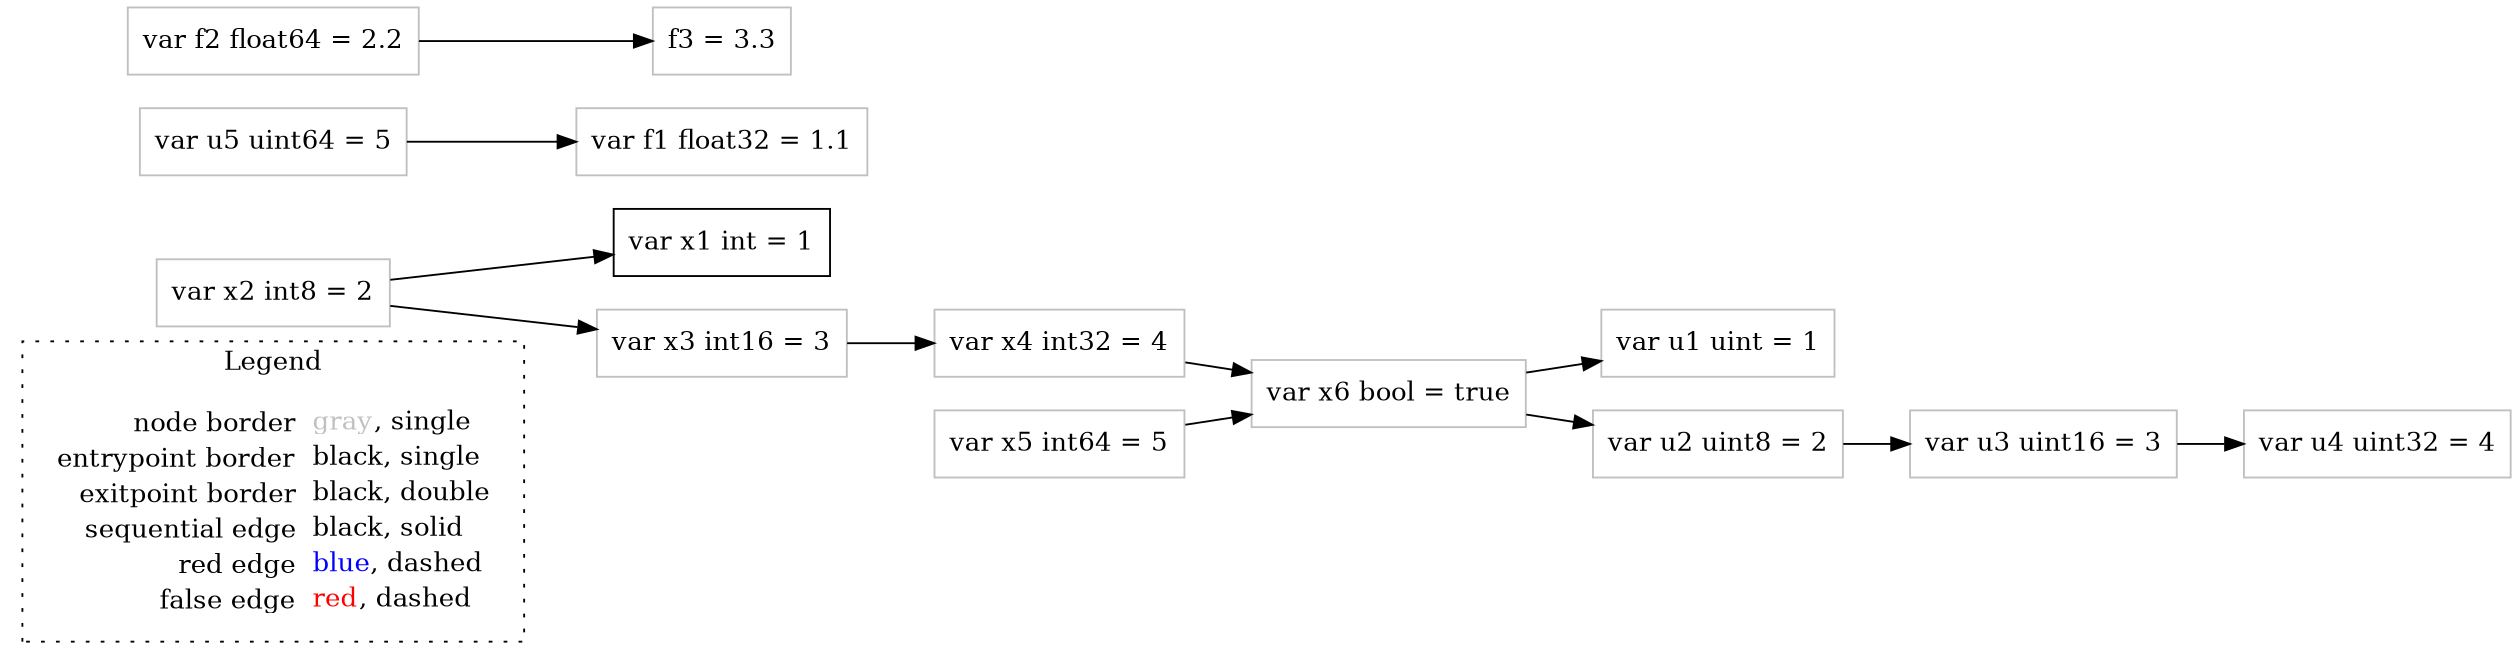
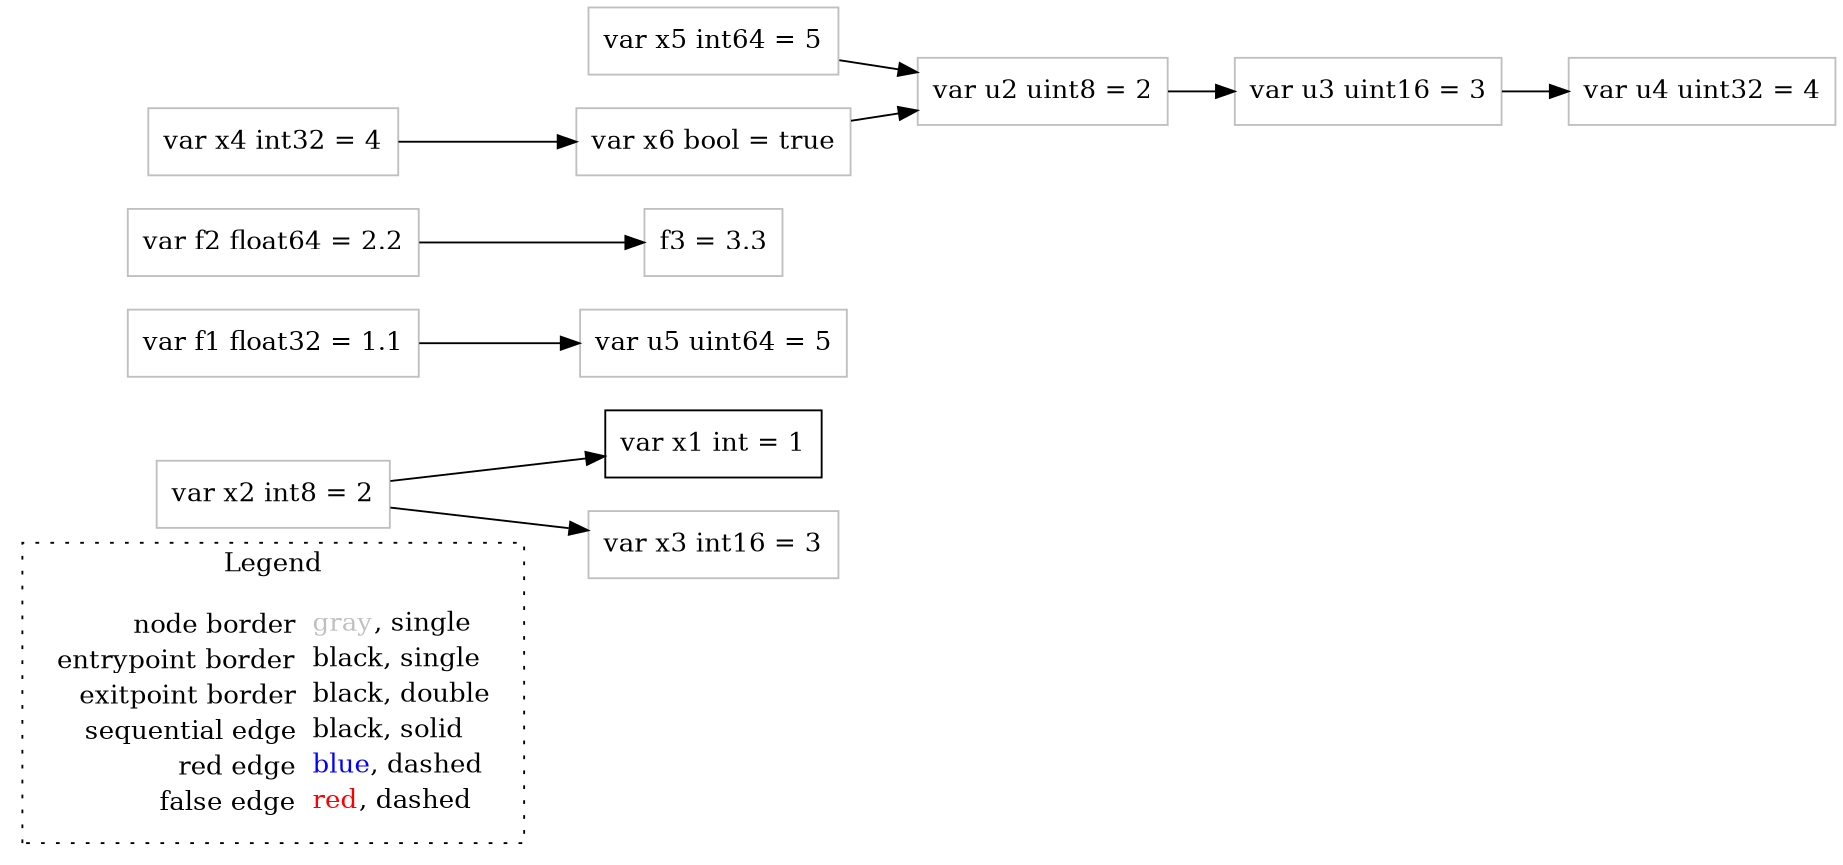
(482, 142) -> (490, 343)
(881, 343) -> none
(1718, 343) -> none
(1209, 421) -> (869, 65)
